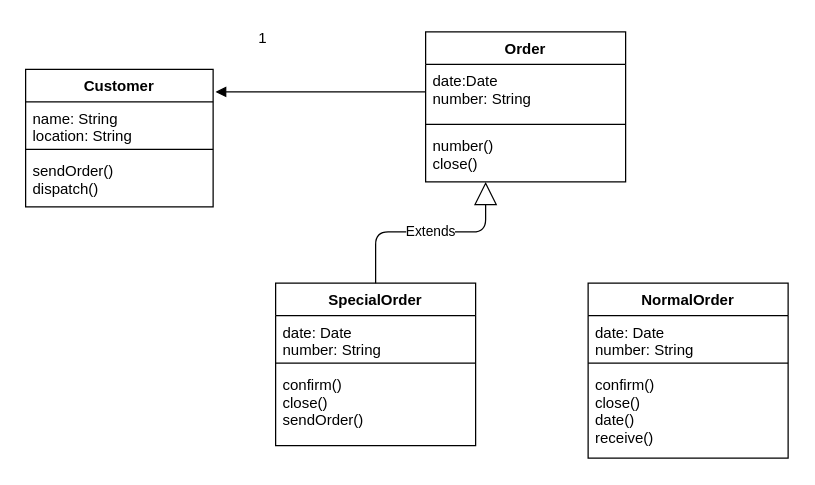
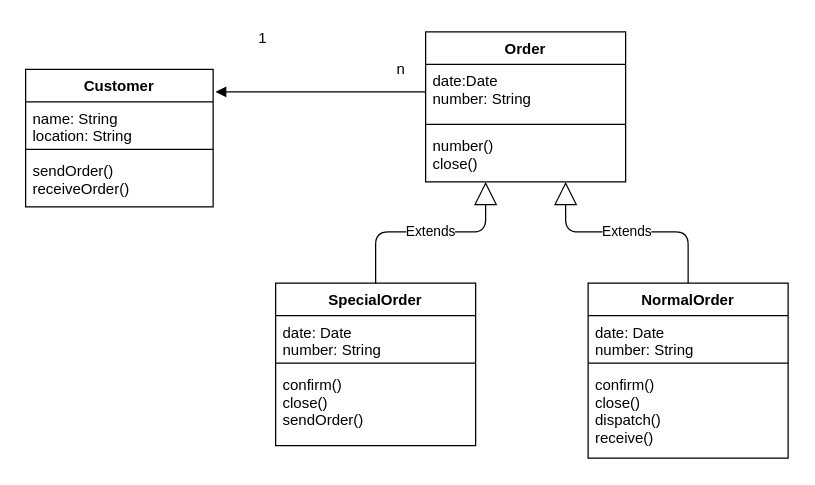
none -> (401, 69)
(79, 171) -> (79, 171)
none -> (639, 232)
(631, 385) -> (631, 385)
